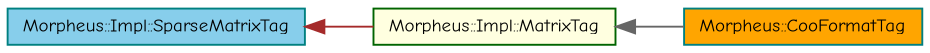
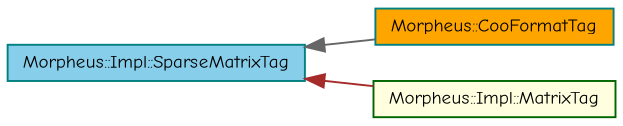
(660, 27) -> (350, 42)
